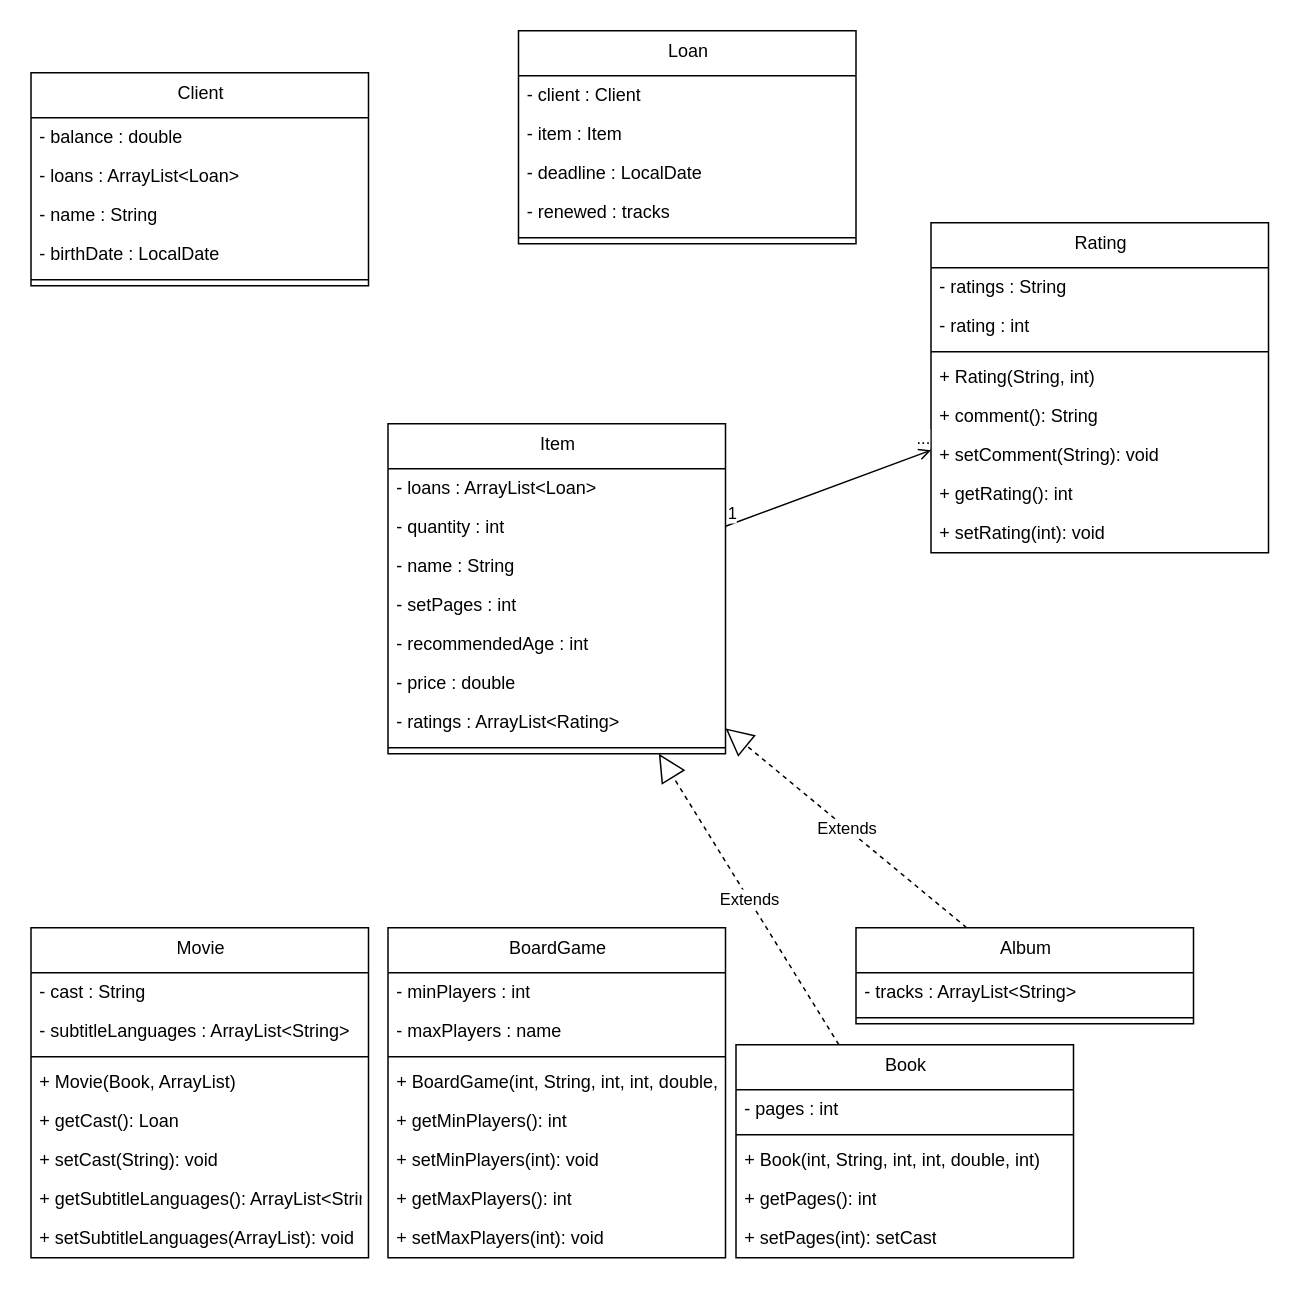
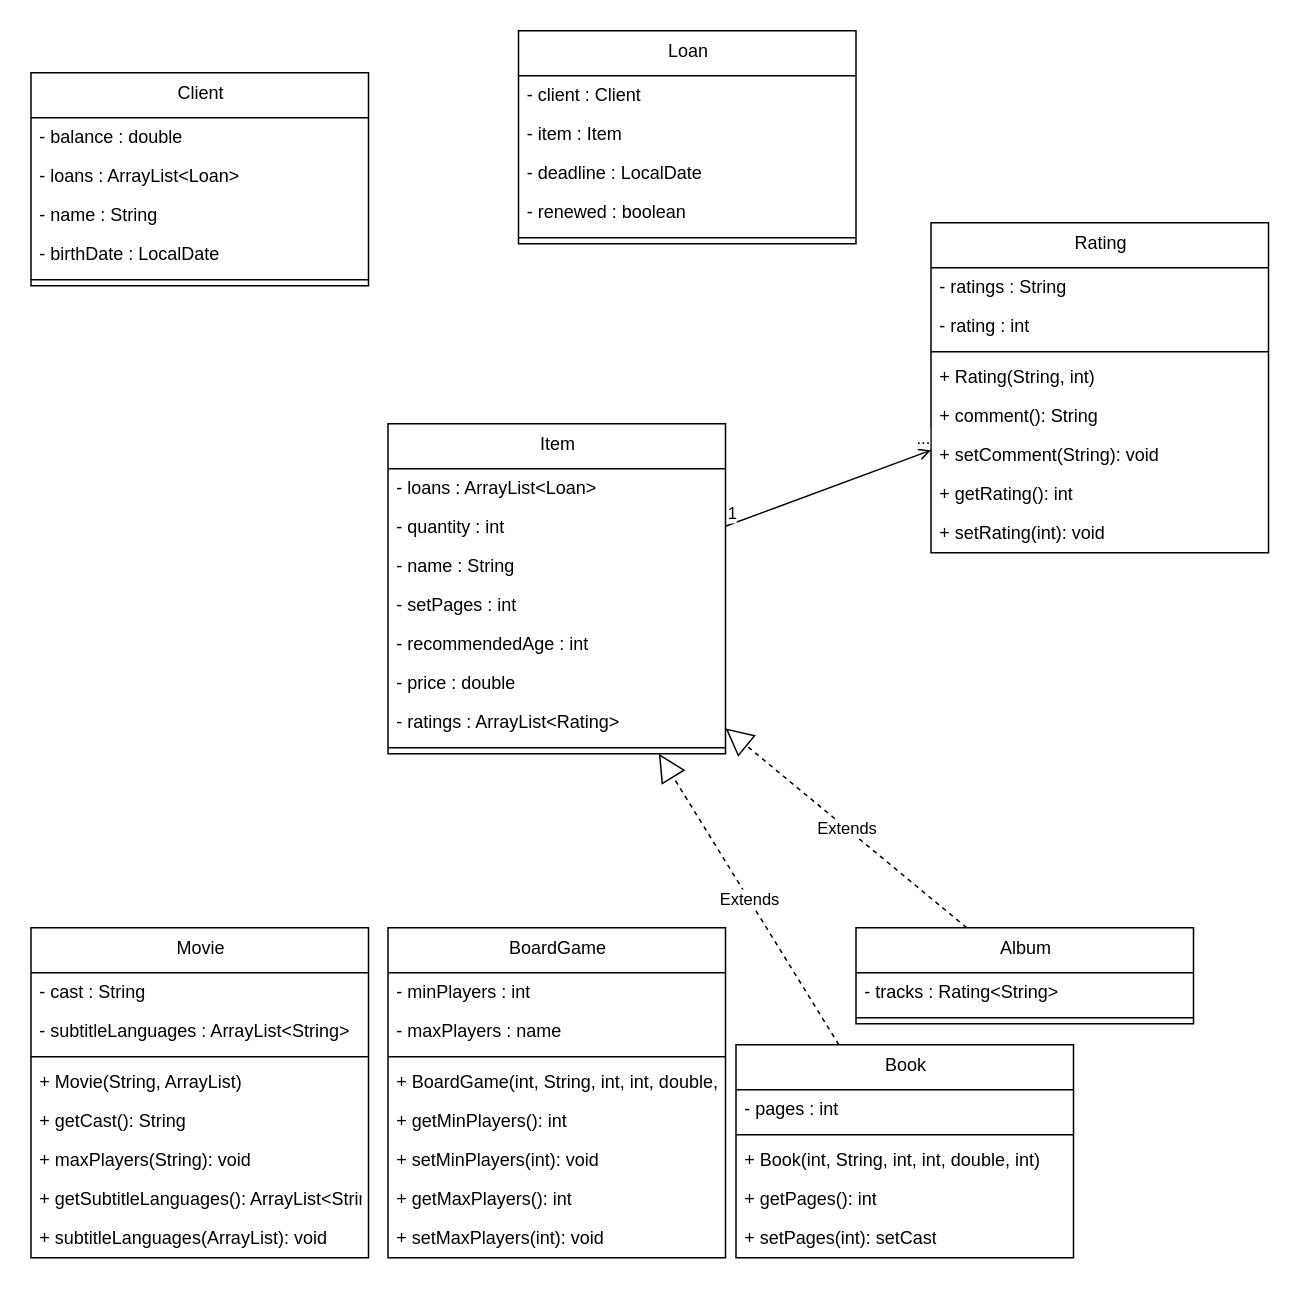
(609, 212) -> (611, 212)
(992, 992) -> (977, 992)
(149, 1082) -> (157, 1082)
(118, 1121) -> (126, 1121)
(144, 1160) -> (157, 1160)
(220, 1238) -> (205, 1238)
